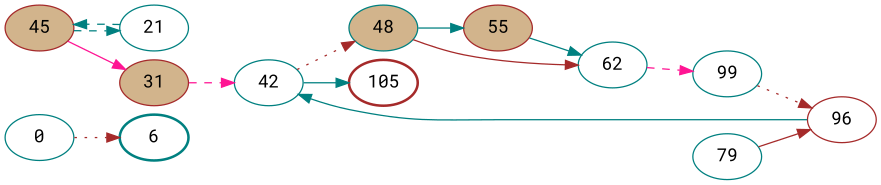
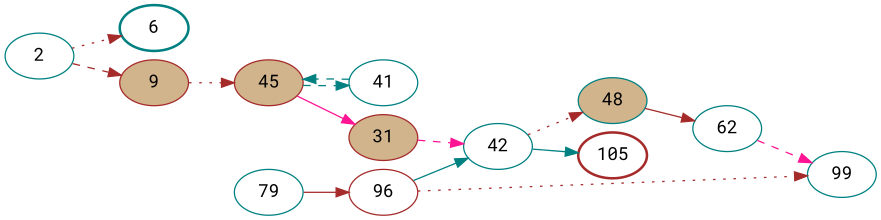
(154, 28) -> (383, 83)
(498, 28) -> none
none -> (154, 83)
(779, 94) -> (606, 184)
(39, 138) -> (39, 56)
